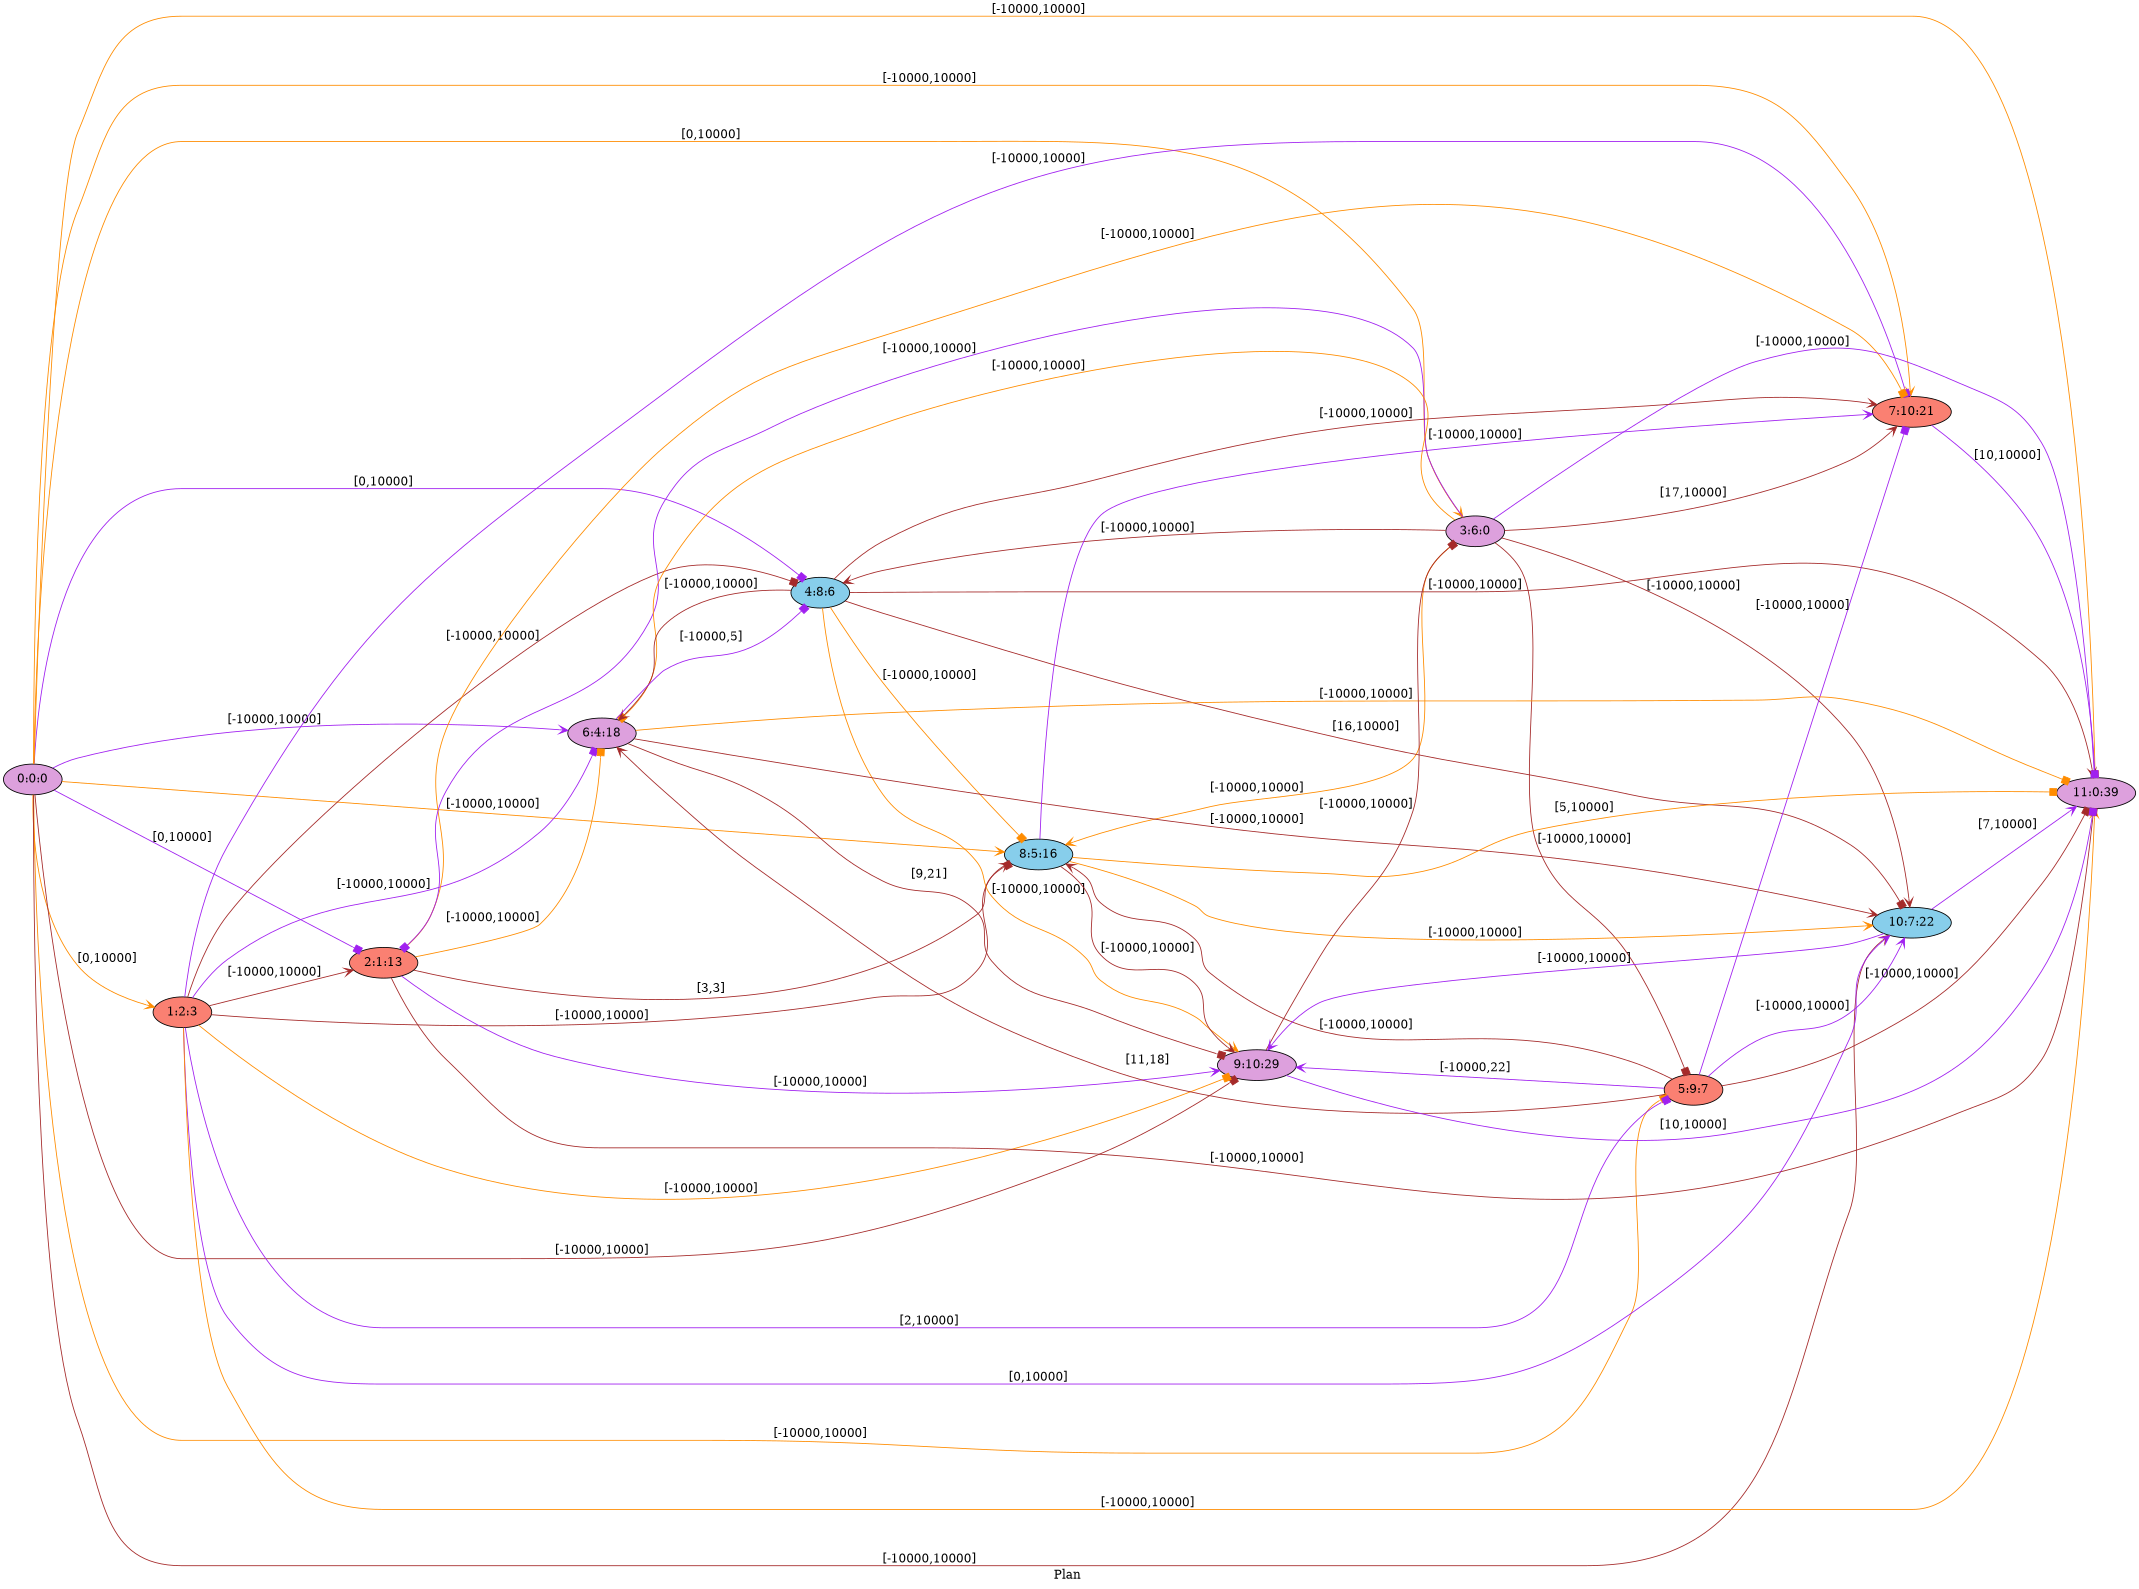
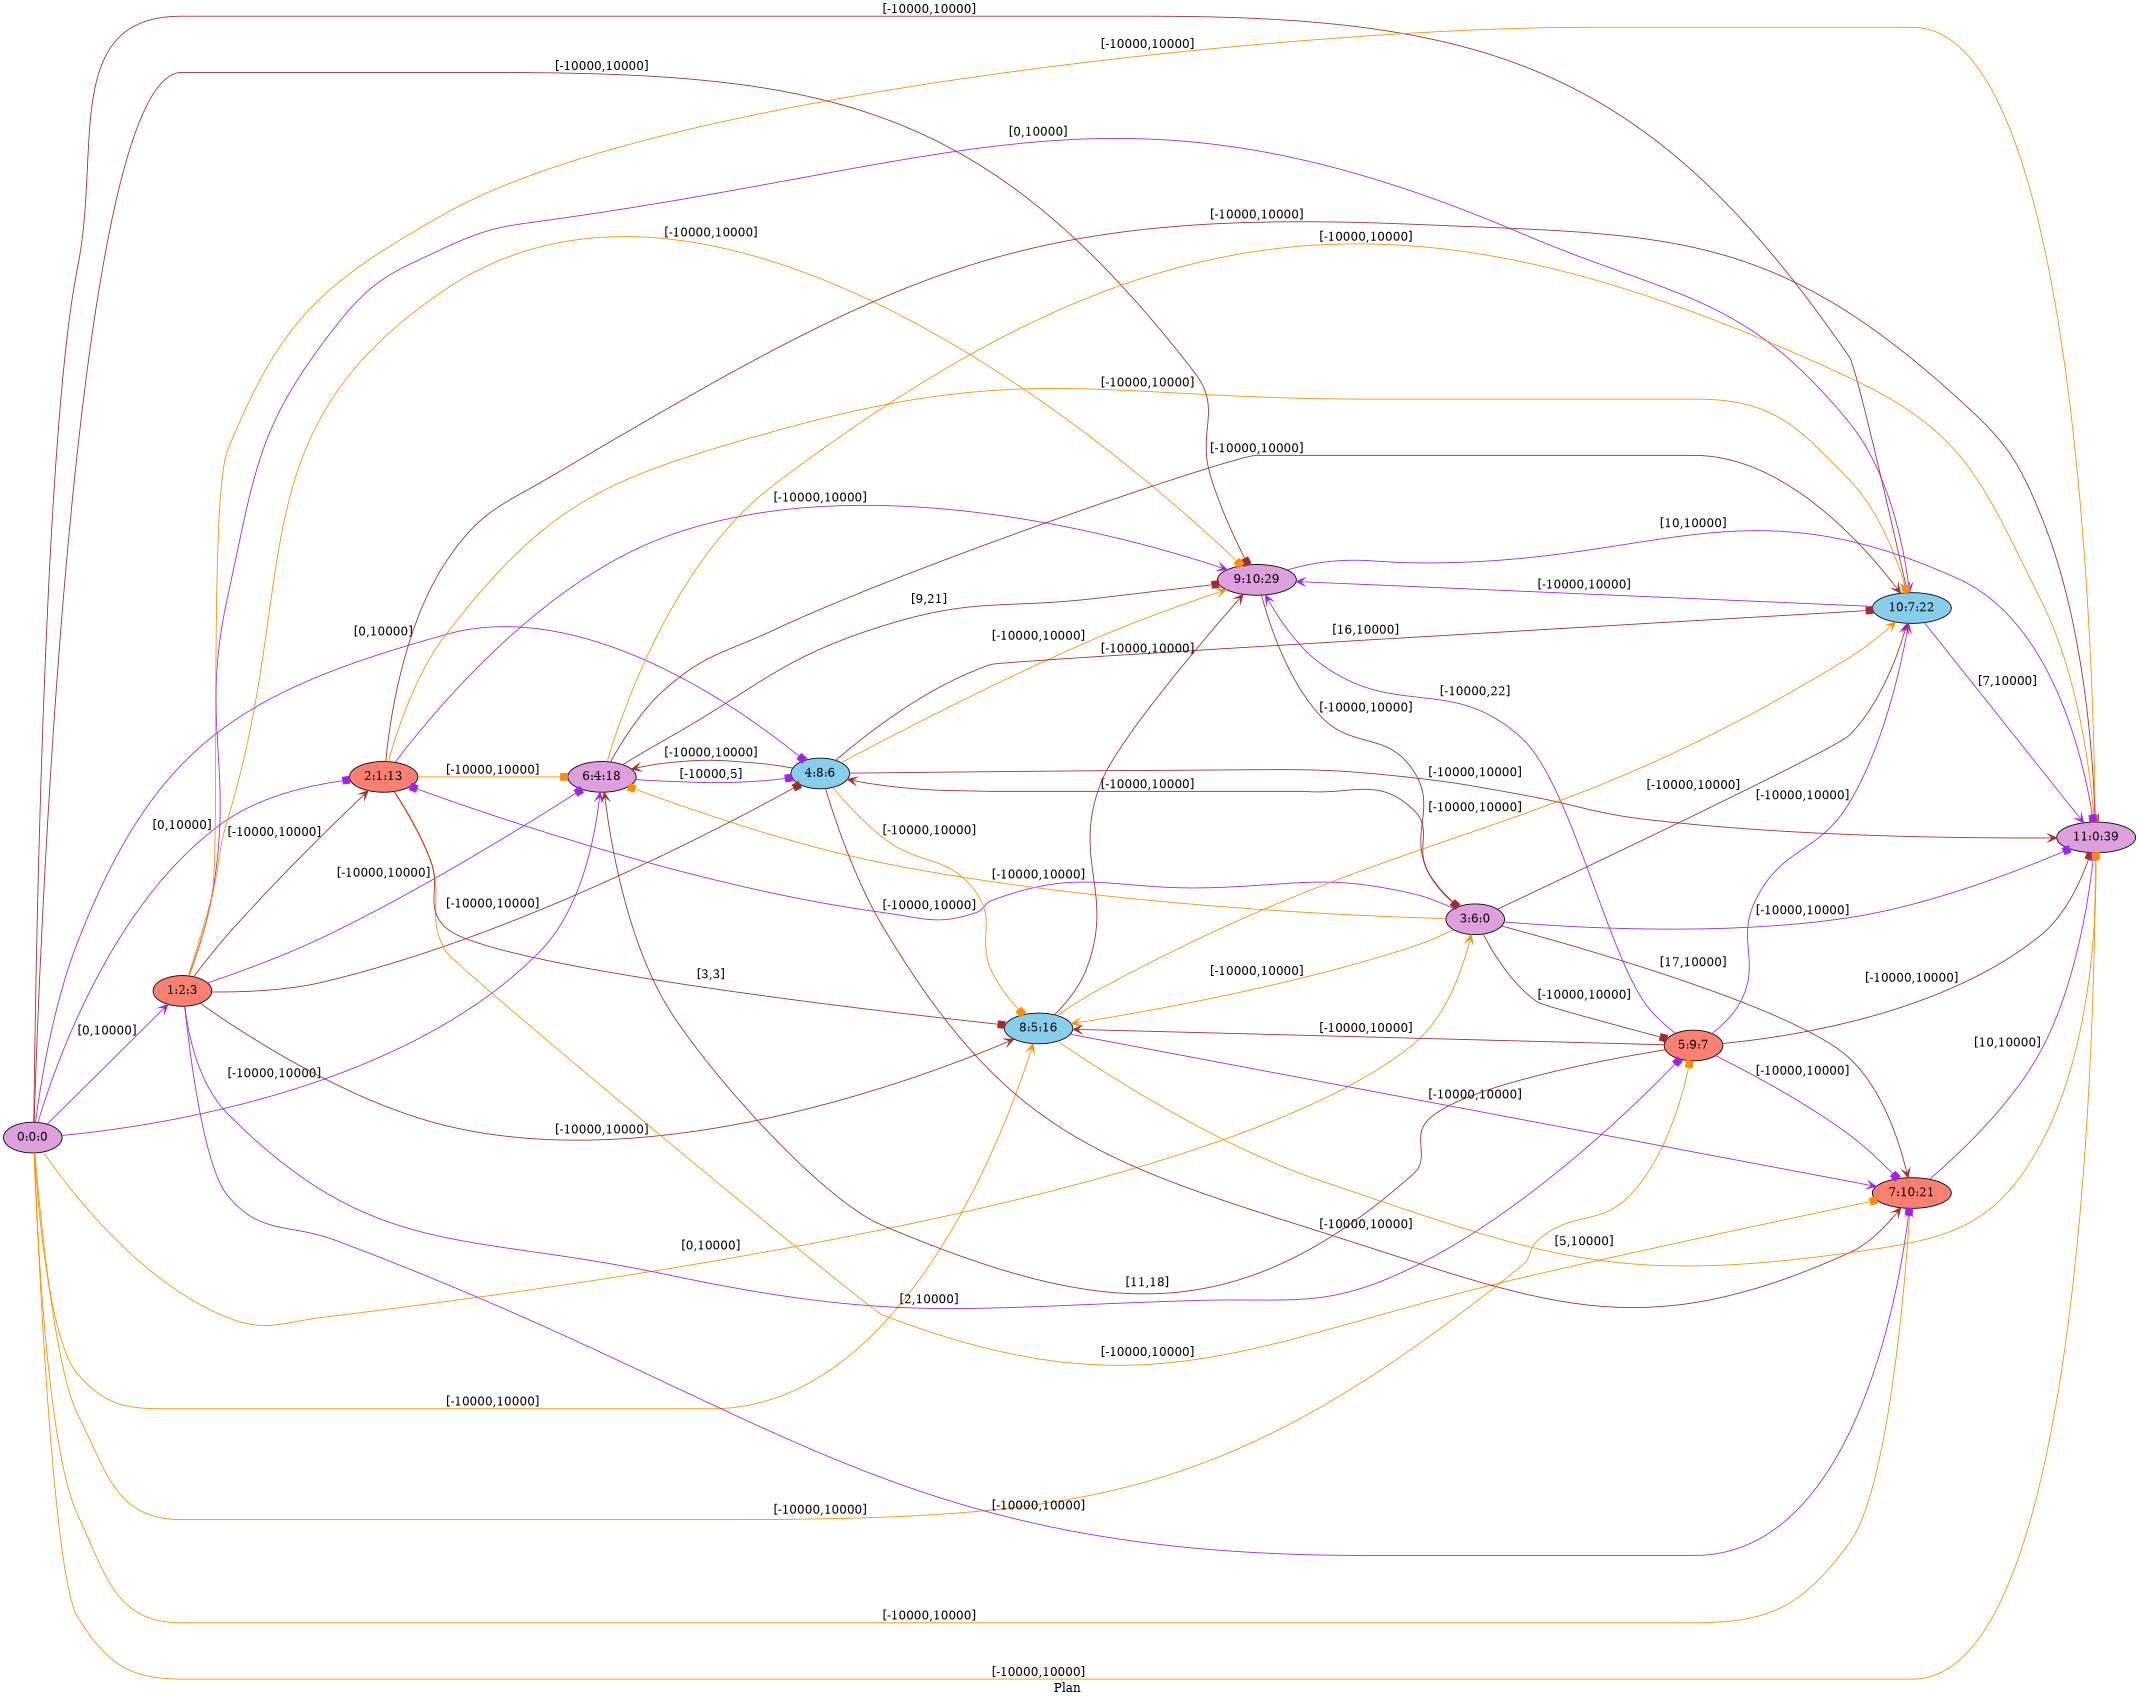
none -> (1114, 390)
(58, 934) -> (105, 1067)
